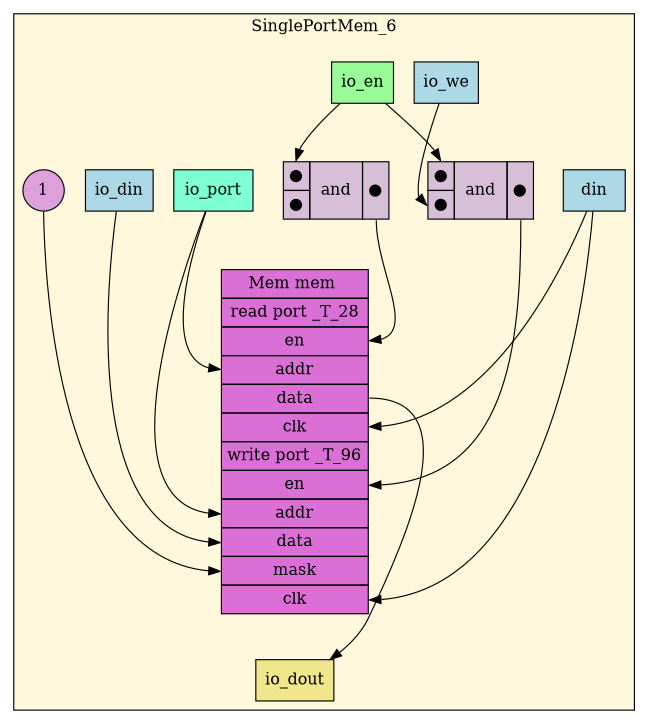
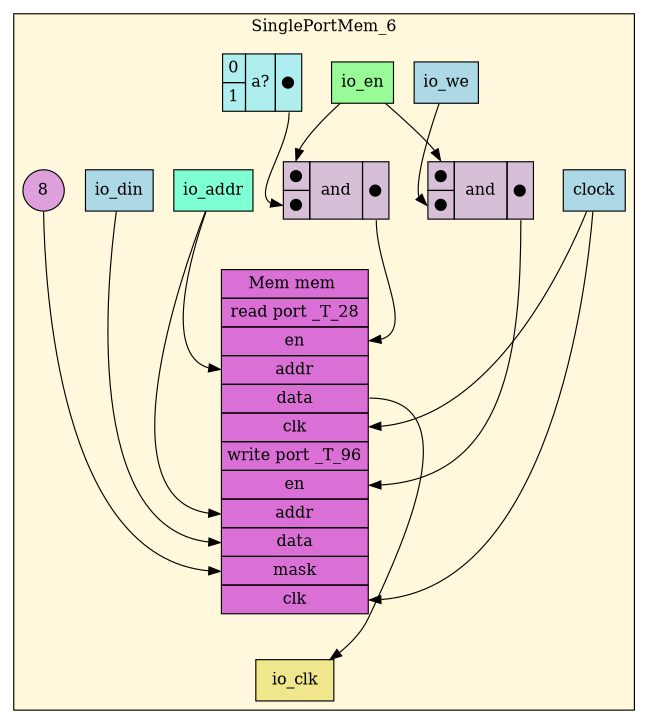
none -> (262, 83)
(44, 190) -> (44, 190)
(213, 190) -> (213, 190)
(594, 190) -> (594, 190)
(295, 680) -> (295, 680)
